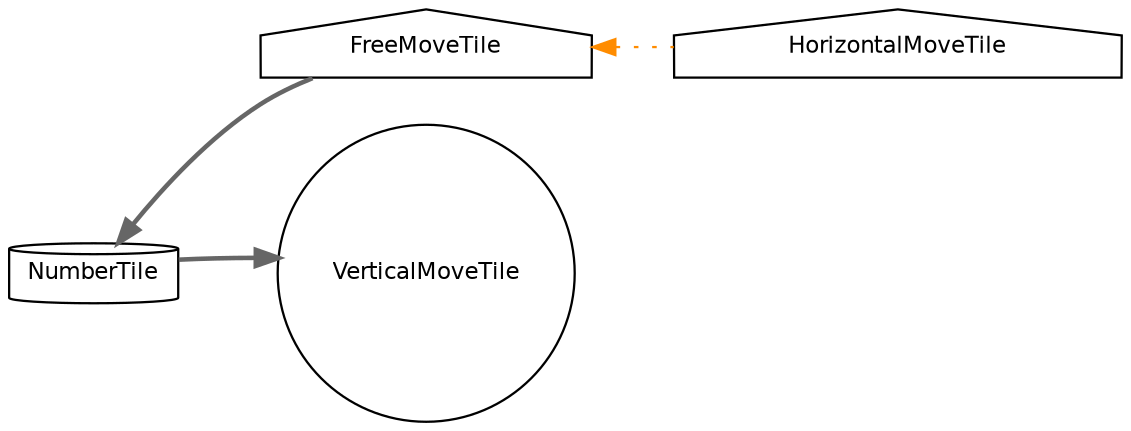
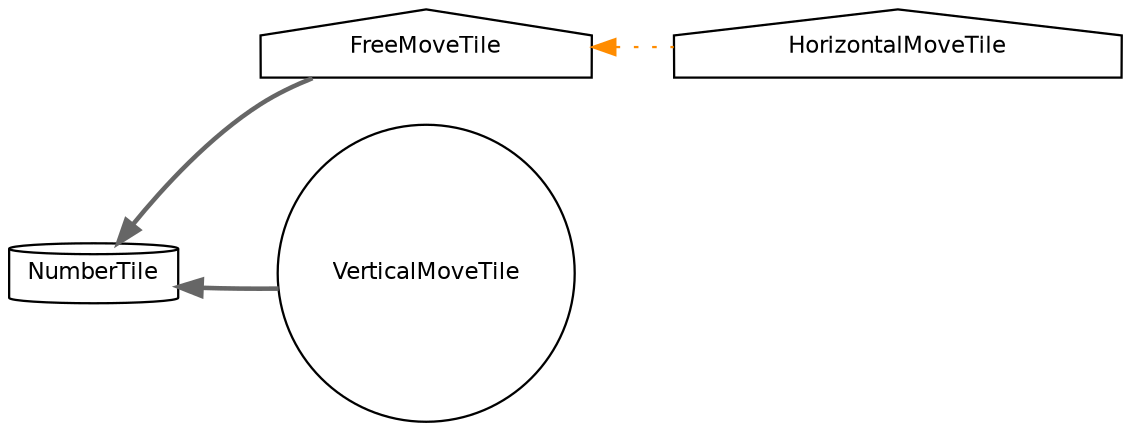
(217, 258) -> (240, 289)
